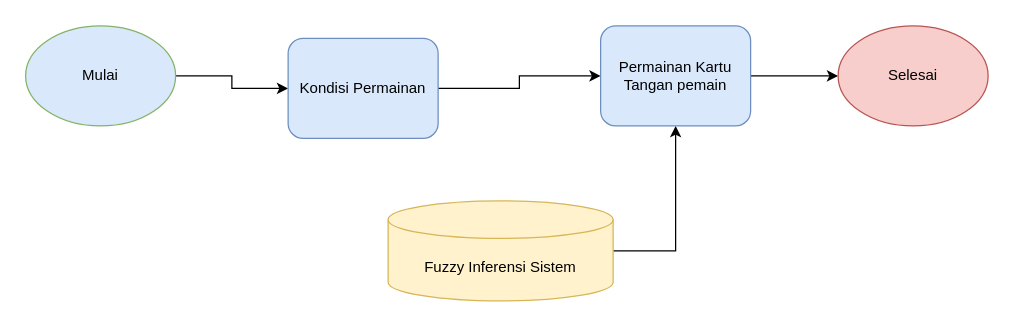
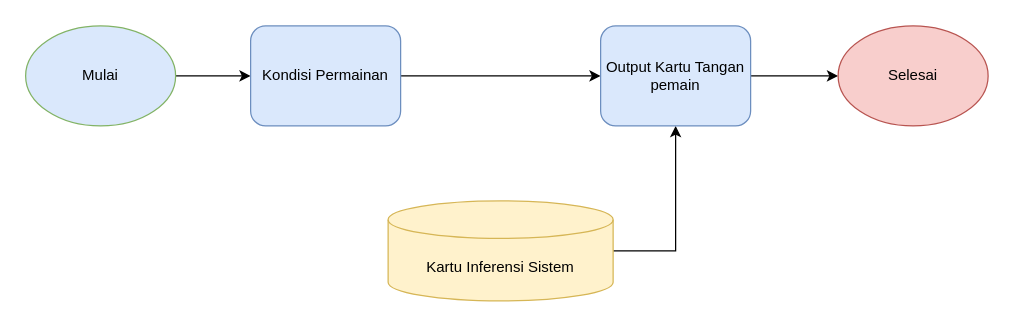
(676, 76) -> (676, 76)
(363, 88) -> (326, 76)
(501, 267) -> (501, 267)
